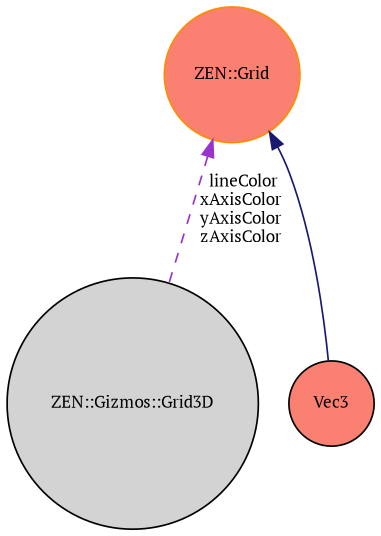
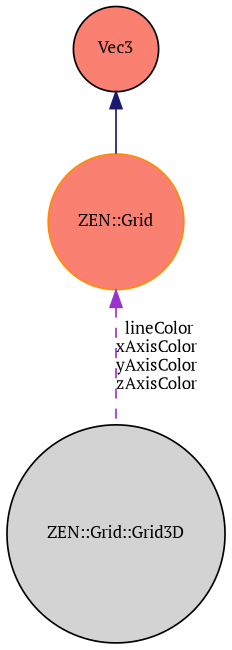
(312, 252) -> (116, 131)
(133, 404) -> (116, 534)
